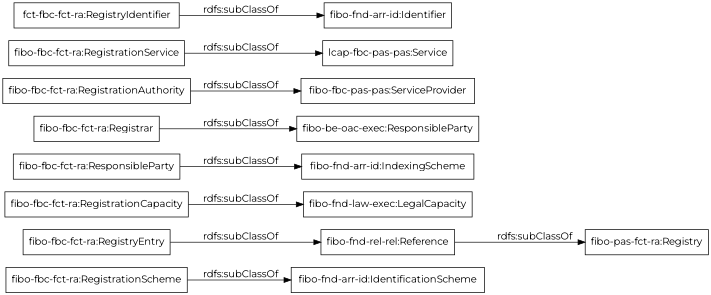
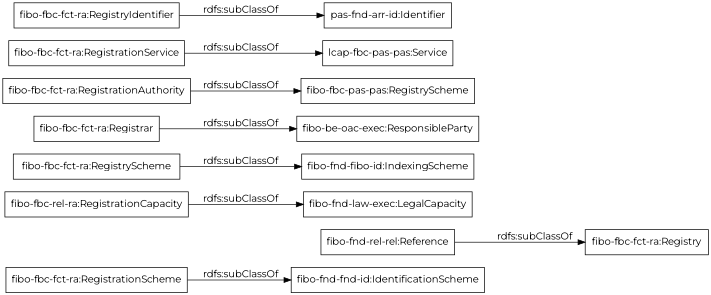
(97, 15) -> (97, 15)
(388, 15) -> (388, 15)
(388, 91) -> (388, 91)
(97, 167) -> (97, 167)
(388, 167) -> (388, 167)
(97, 204) -> (97, 204)
(97, 242) -> none
(647, 242) -> (647, 242)
(388, 280) -> (388, 280)
